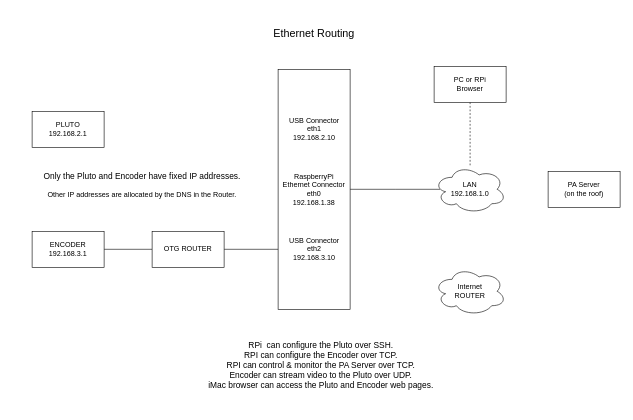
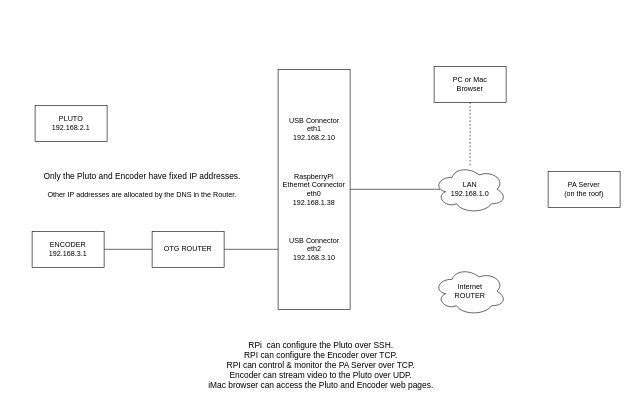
(314, 33) -> none
(470, 84) -> (470, 84)
(68, 129) -> (71, 123)
